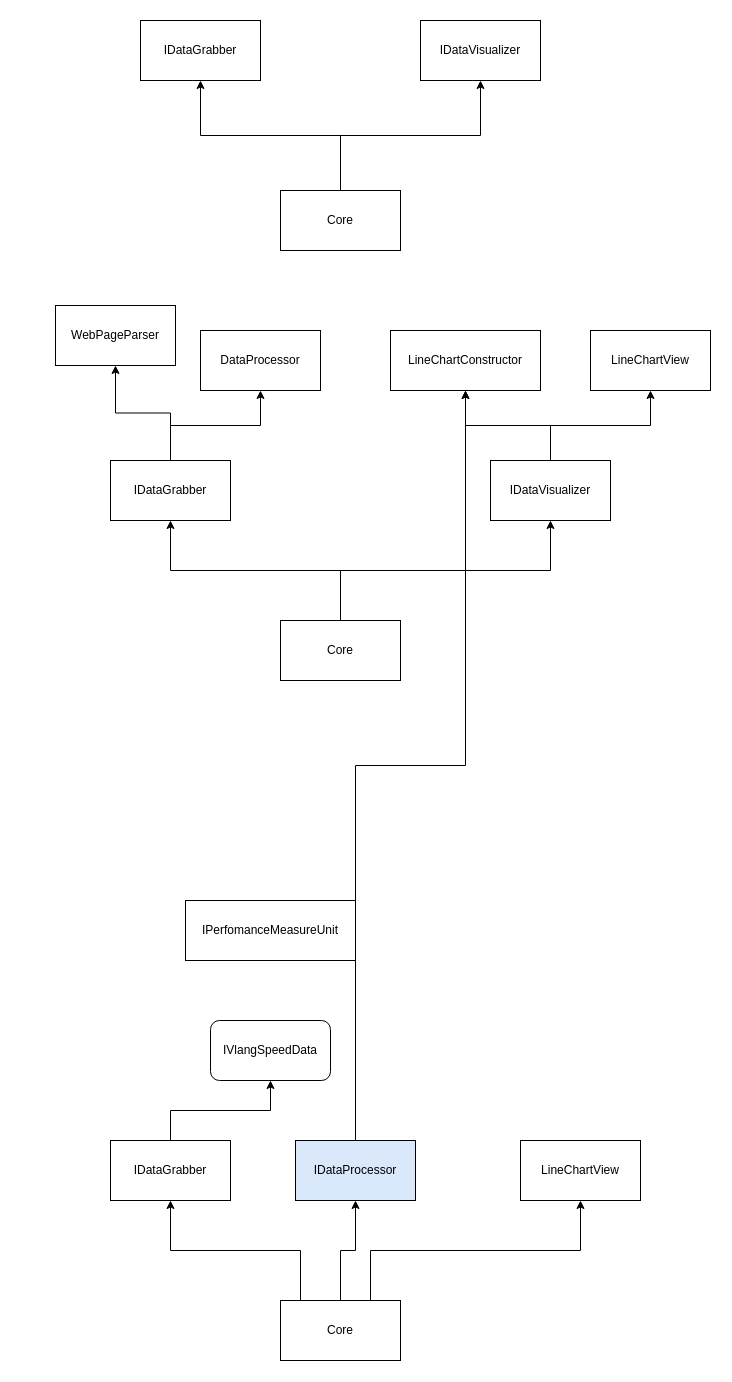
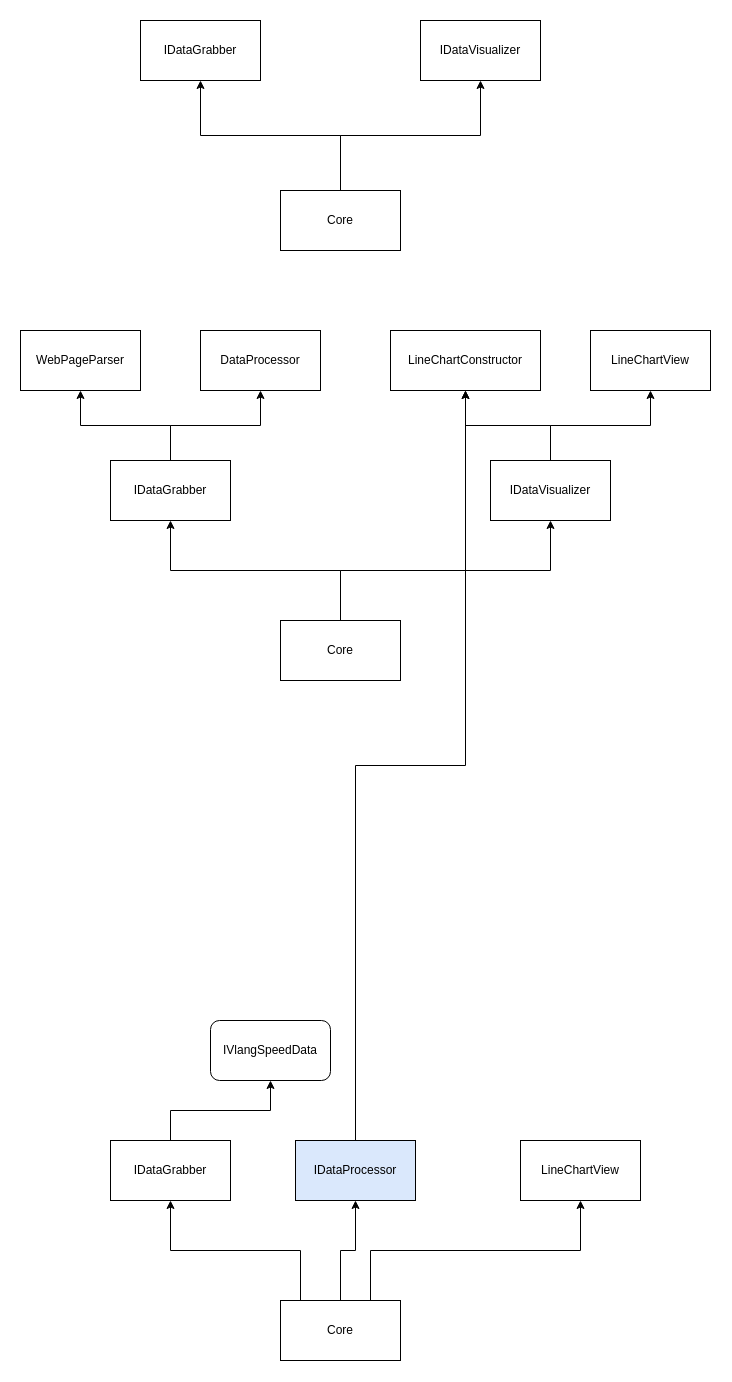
(116, 336) -> (81, 361)
(271, 931) -> none
